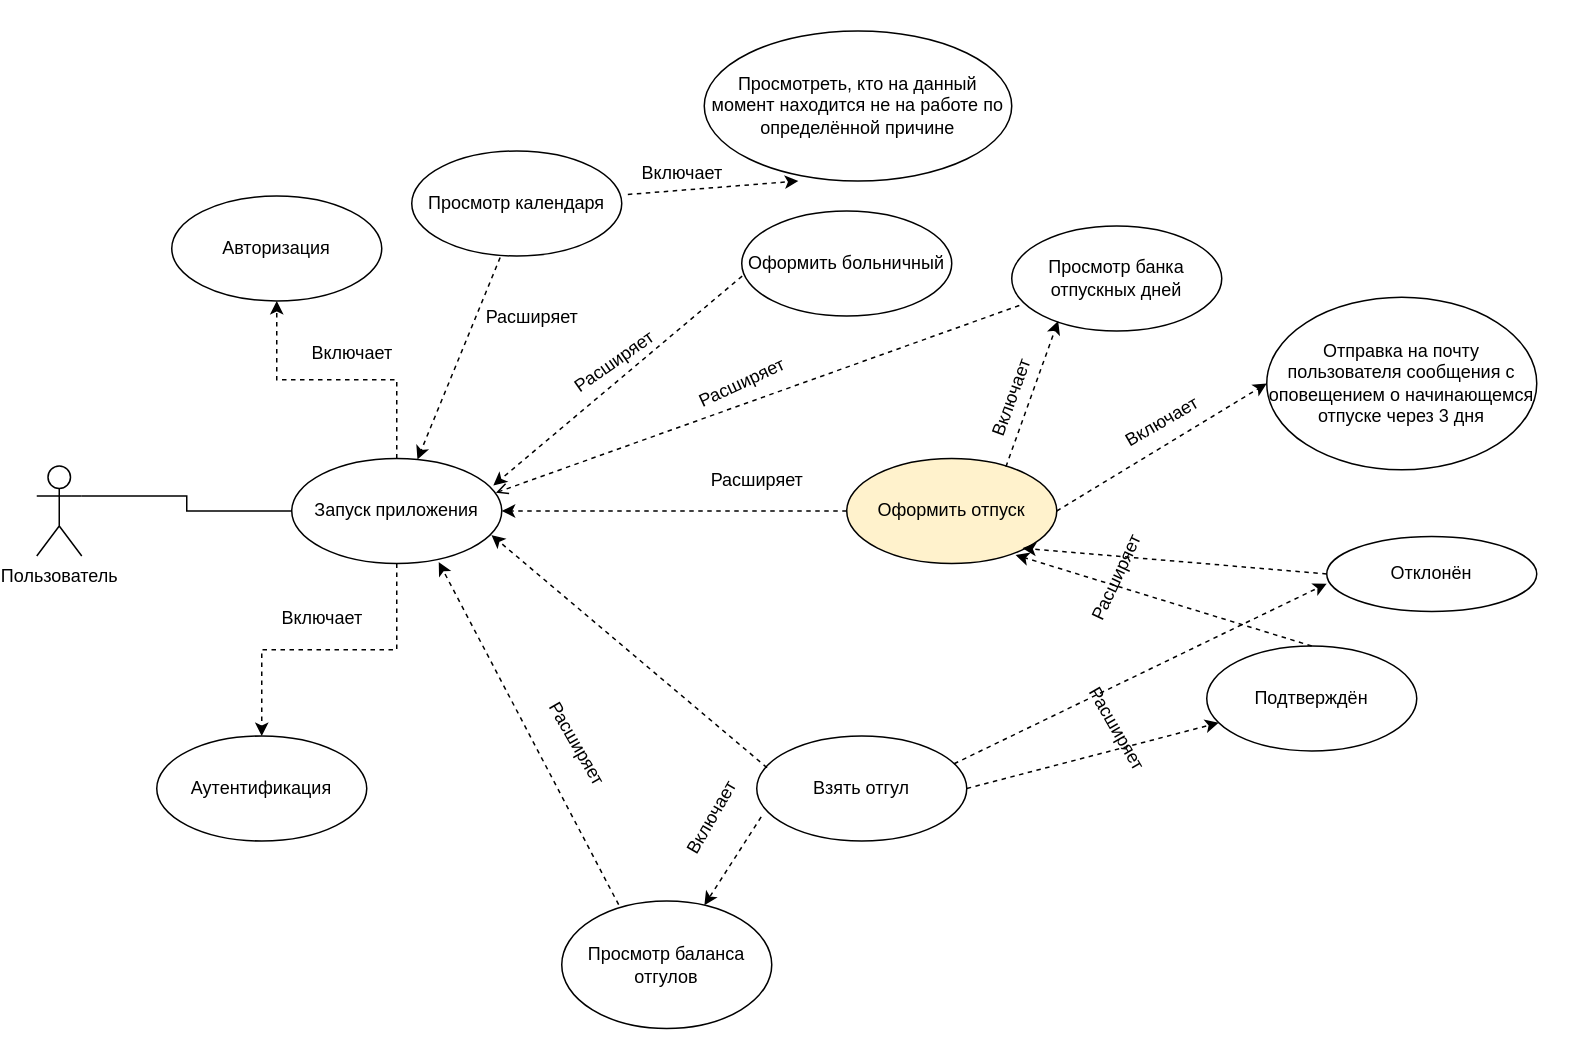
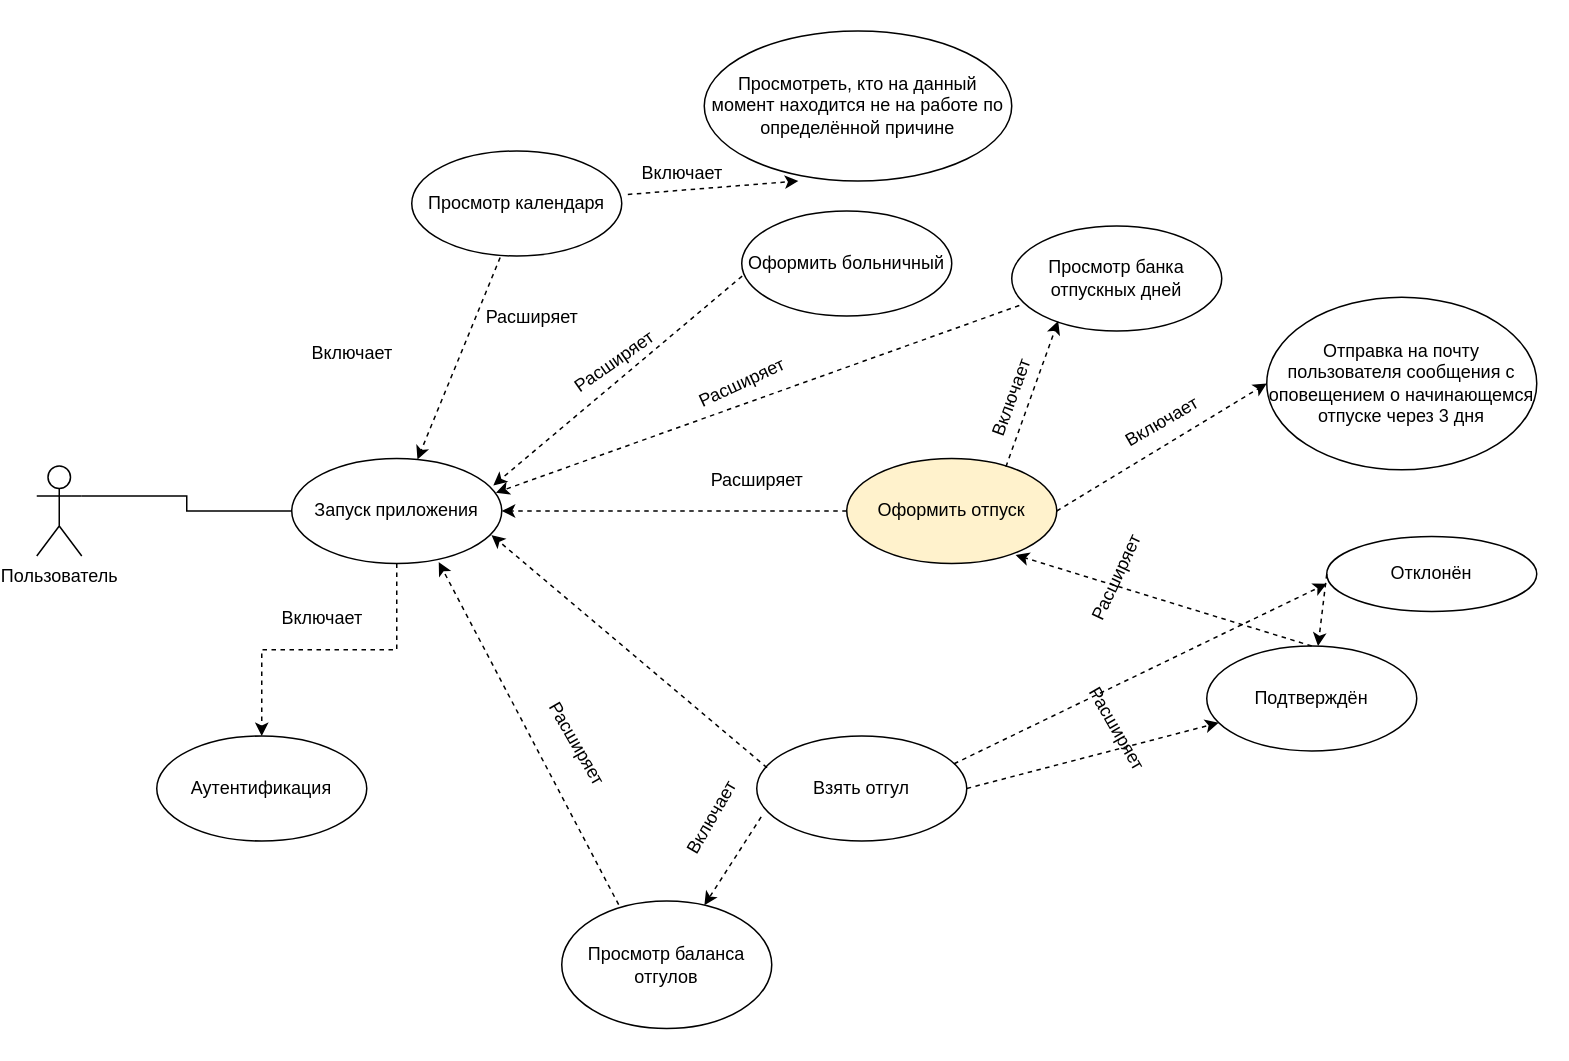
(277, 248) -> none
(342, 380) -> none
(504, 490) -> (507, 489)
(1180, 561) -> (1323, 605)
